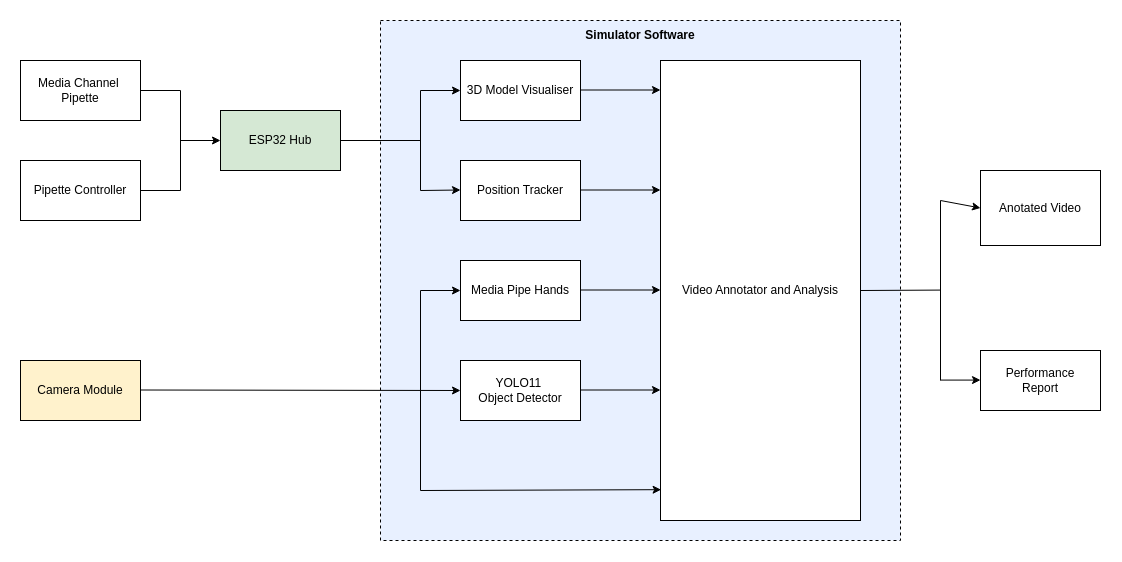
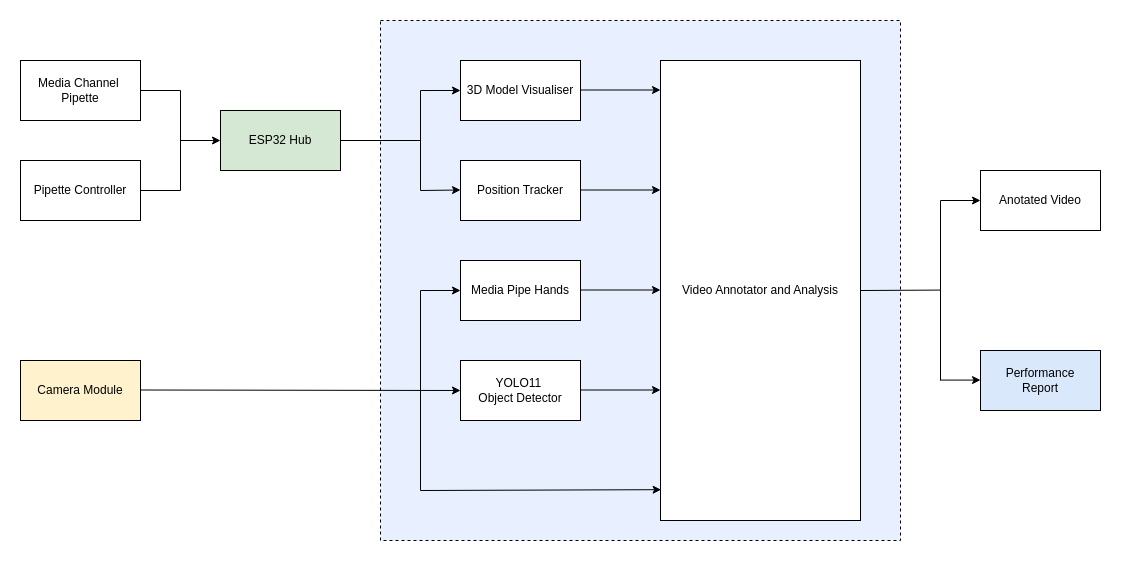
(641, 36) -> none
(1041, 208) -> (1041, 201)
(1041, 381) -> (1041, 381)
